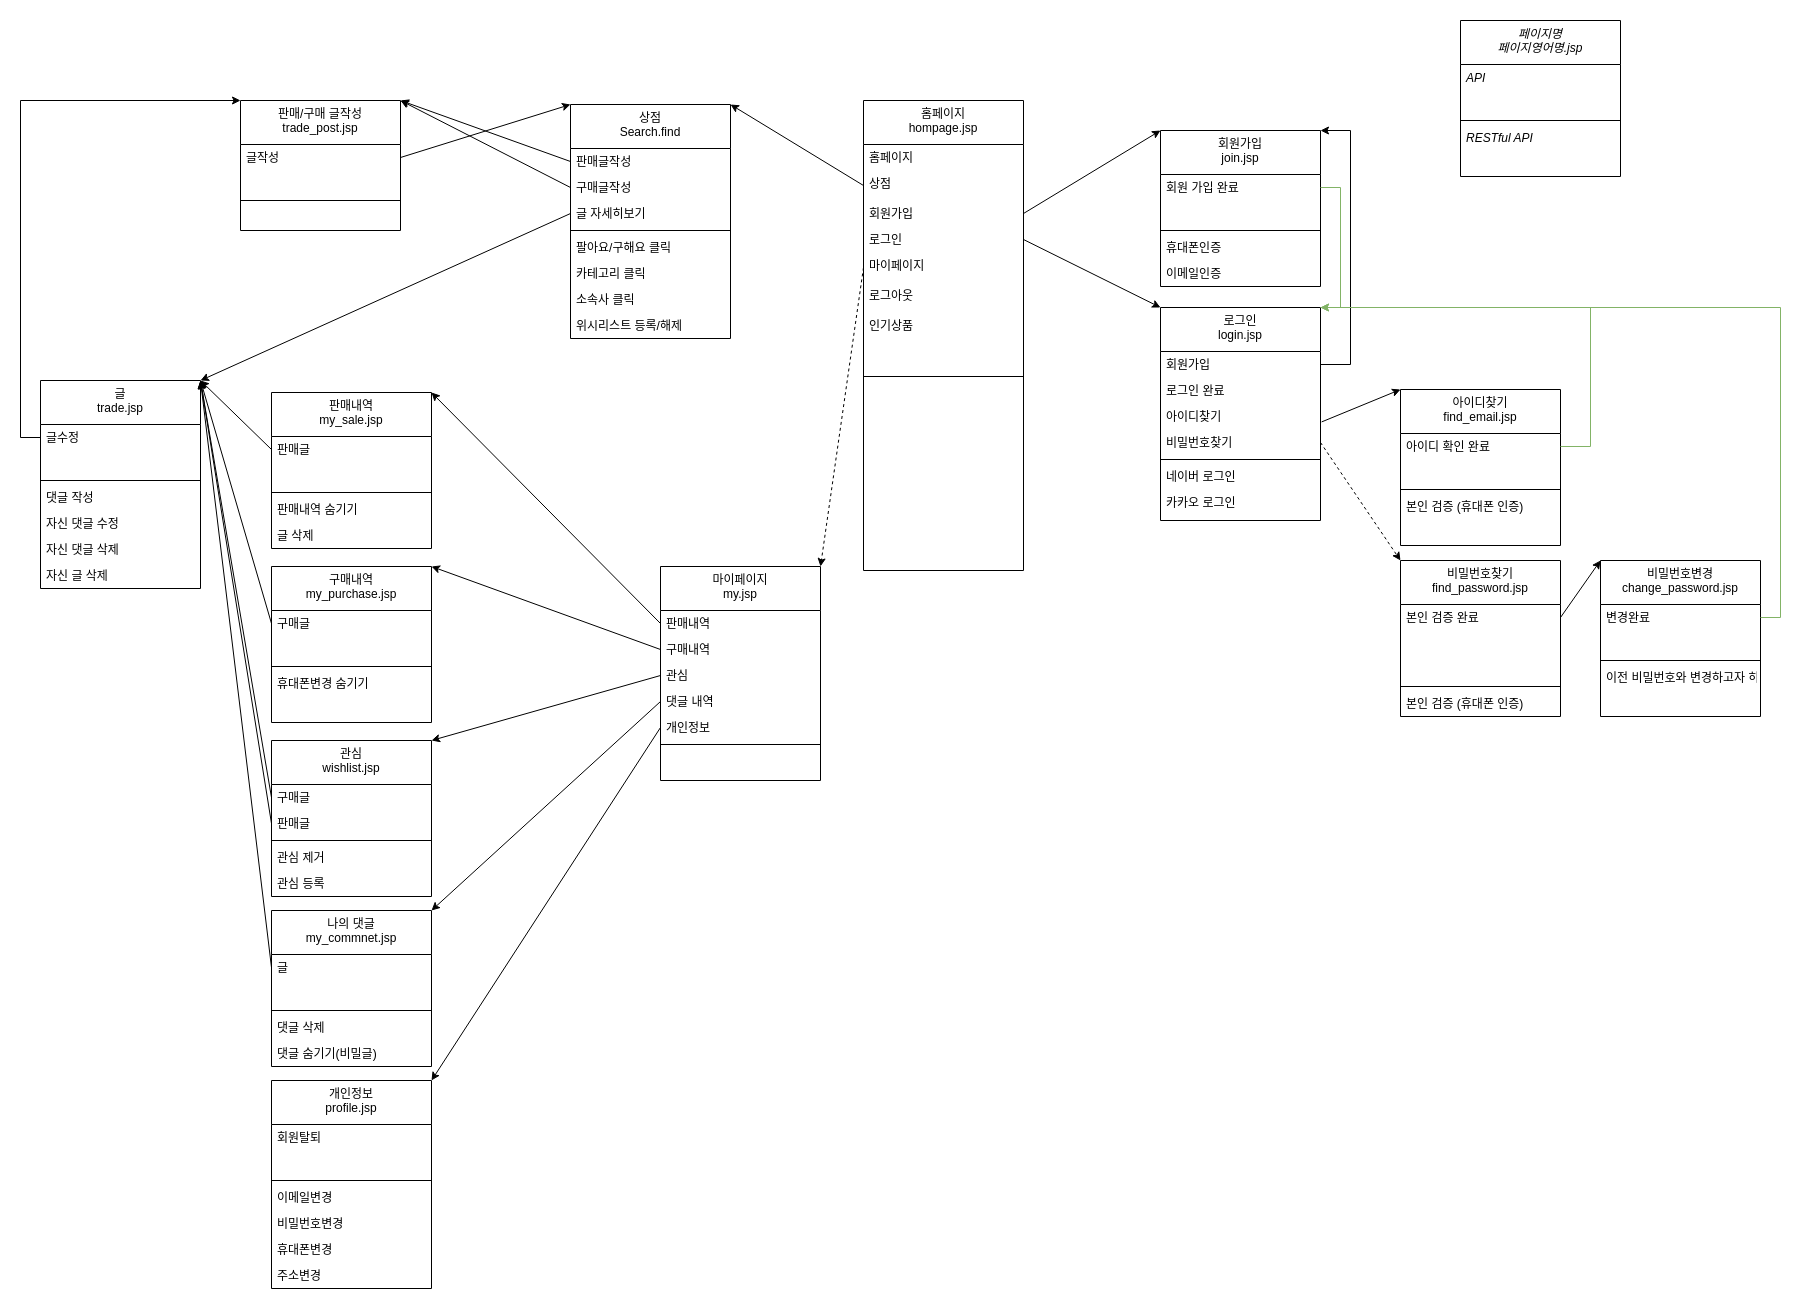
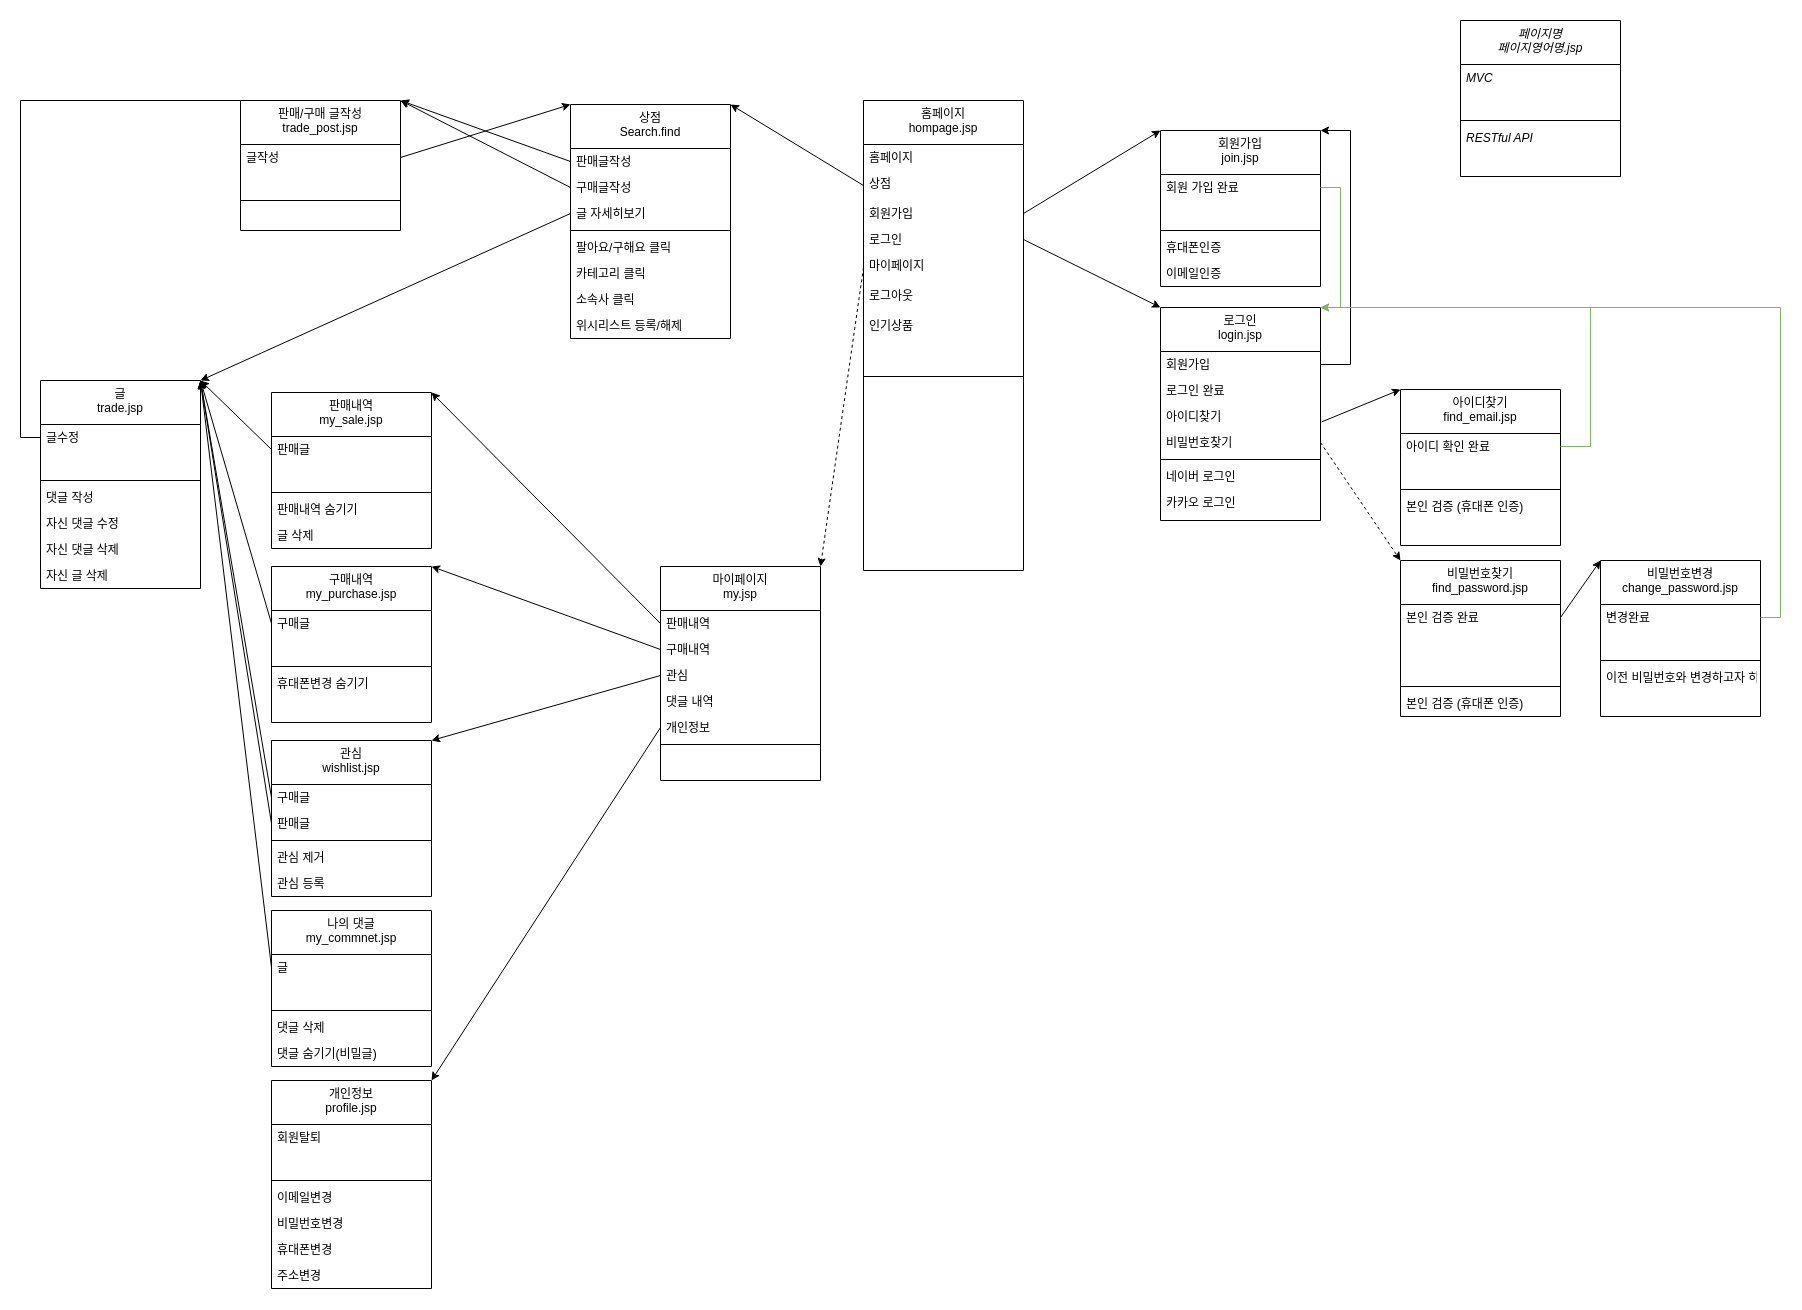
(1476, 78) -> (1476, 78)
(232, 101) -> (235, 101)
(547, 805) -> none
